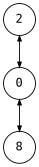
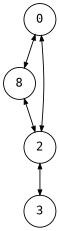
none -> (30, 115)
none -> (40, 211)
